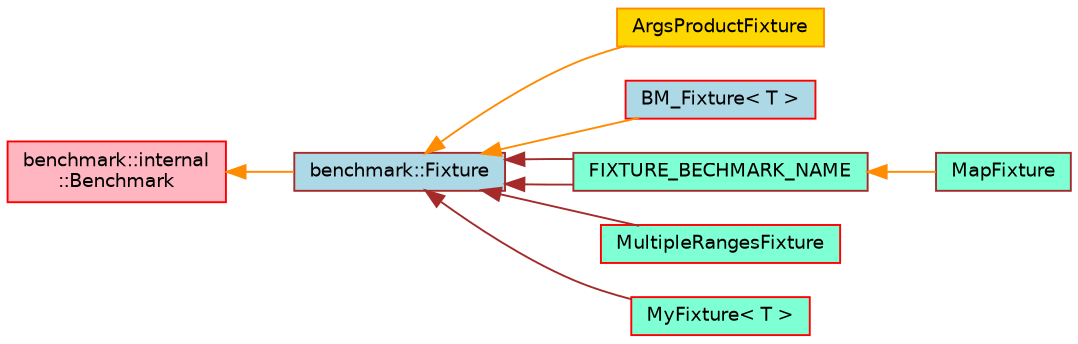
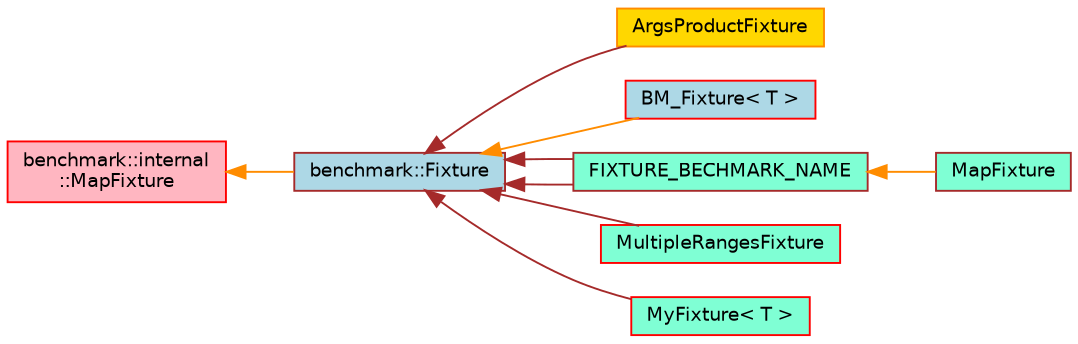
(530, 85) -> (530, 85)
(117, 172) -> (117, 172)
